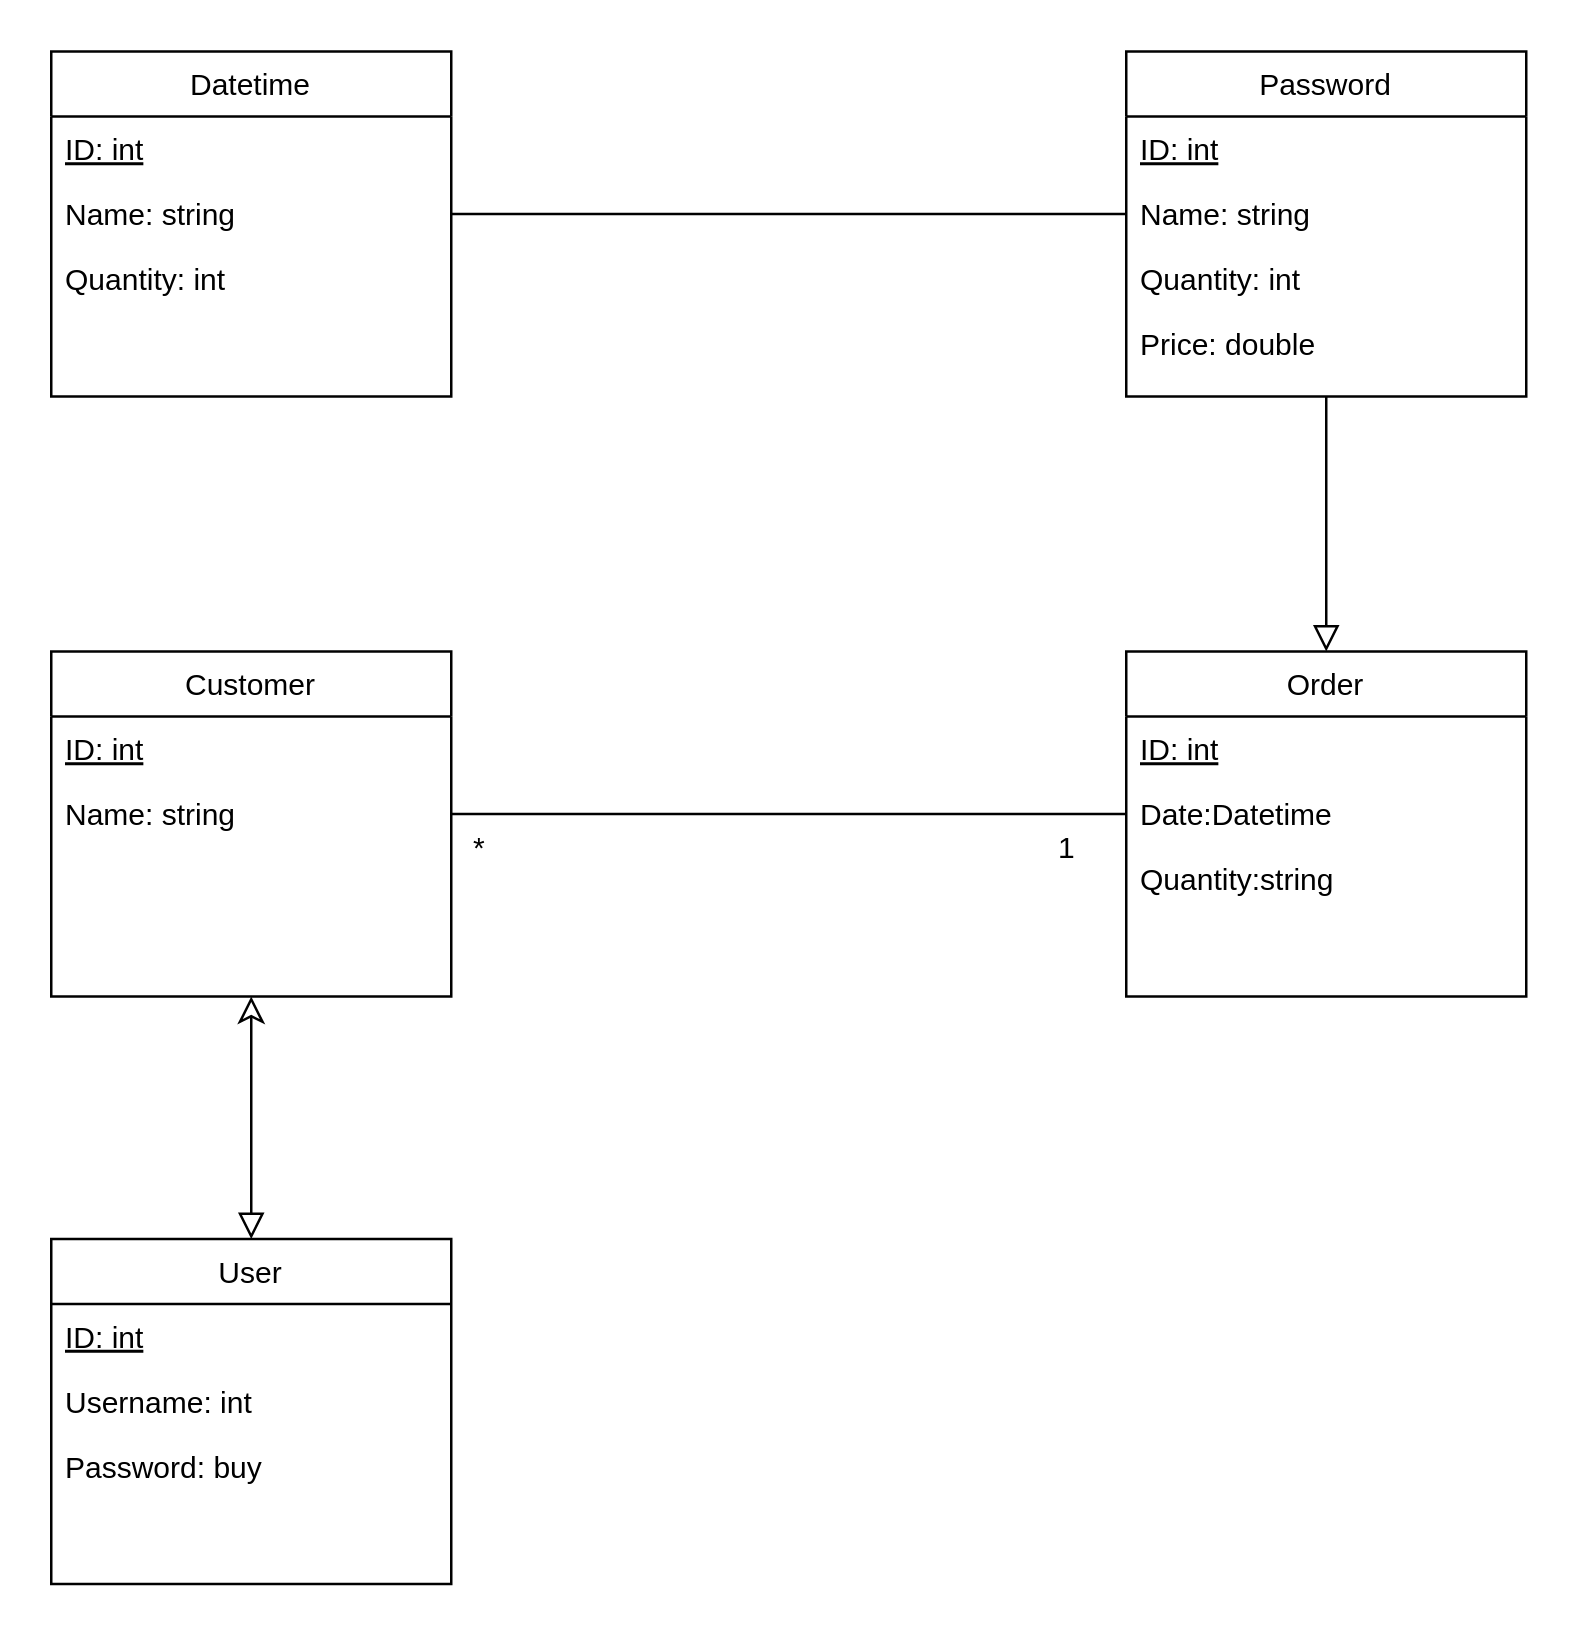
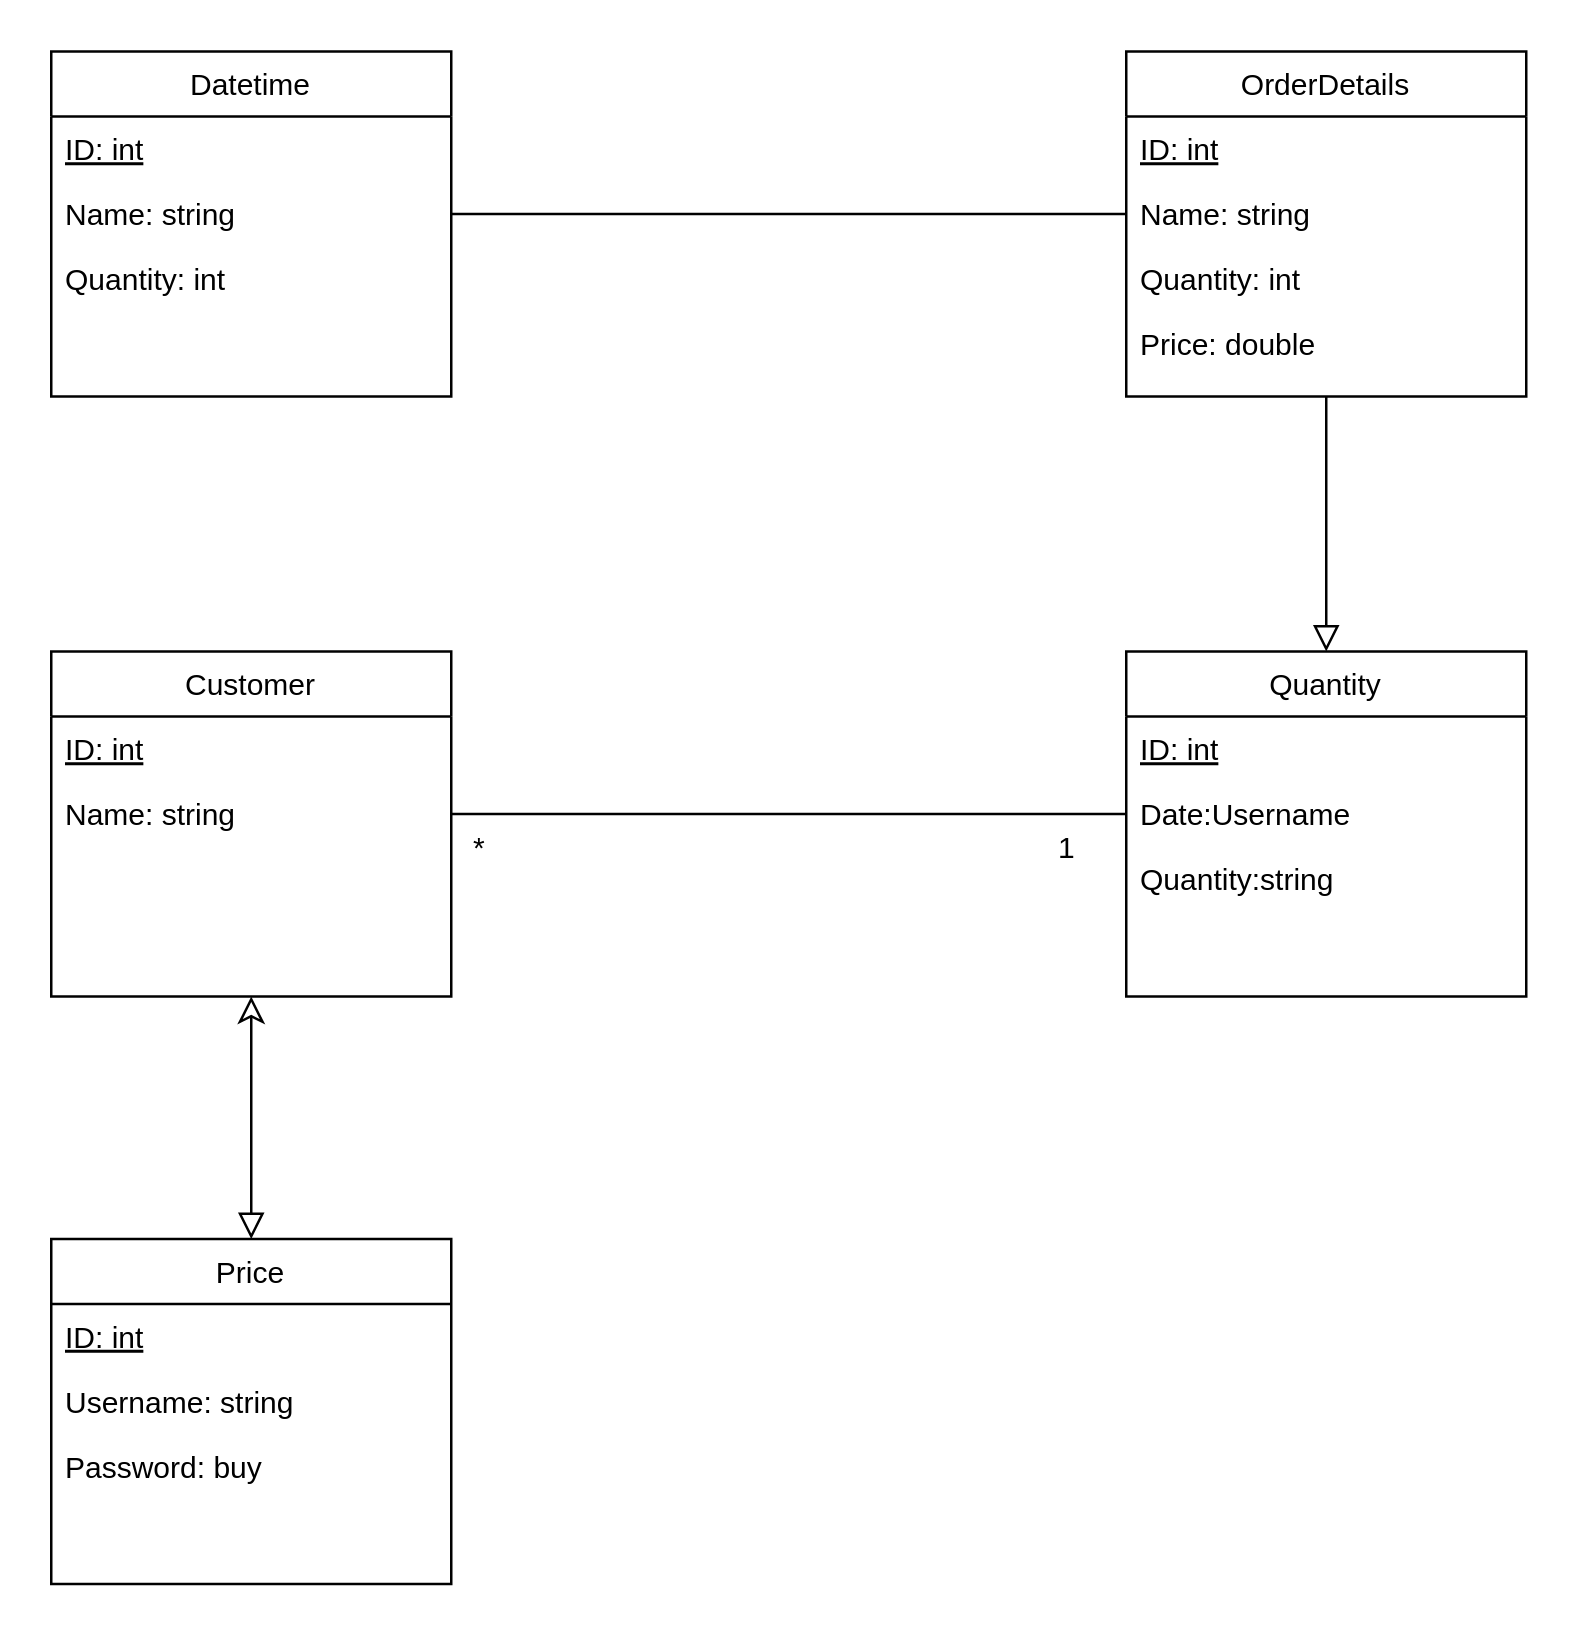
(1325, 85) -> (1325, 85)
(1325, 685) -> (1325, 685)
(1241, 815) -> (1245, 815)
(250, 1273) -> (250, 1273)
(163, 1403) -> (188, 1403)
